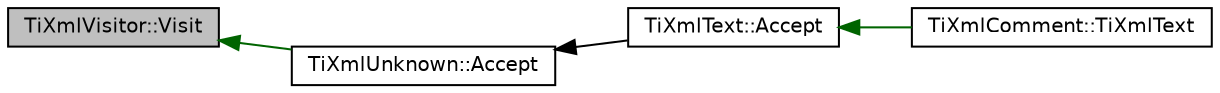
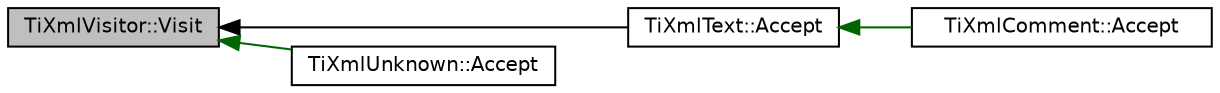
(1062, 27) -> (1062, 27)
(602, 44) -> (434, 27)
